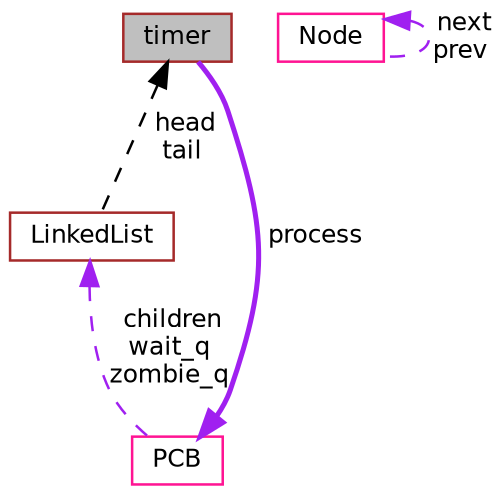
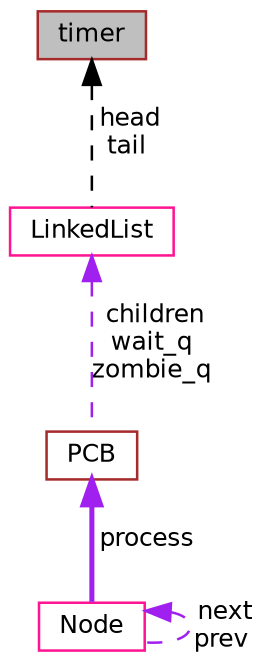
(92, 237) -> (92, 232)
(257, 237) -> (92, 554)
(177, 461) -> (92, 456)
